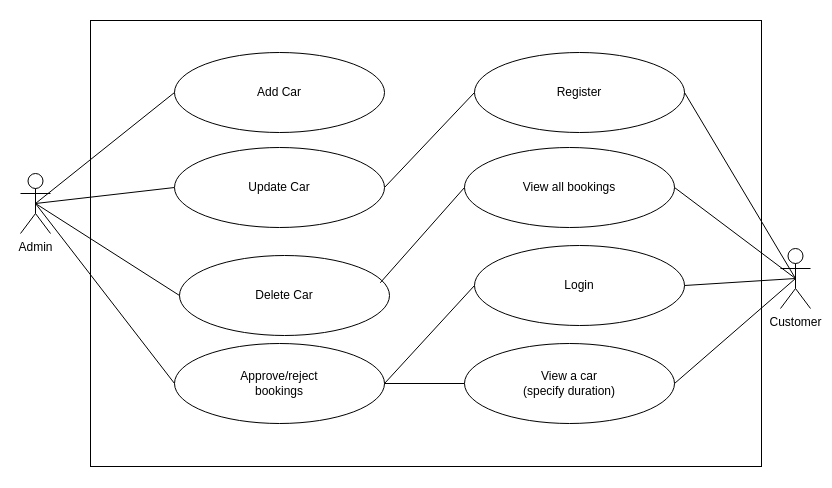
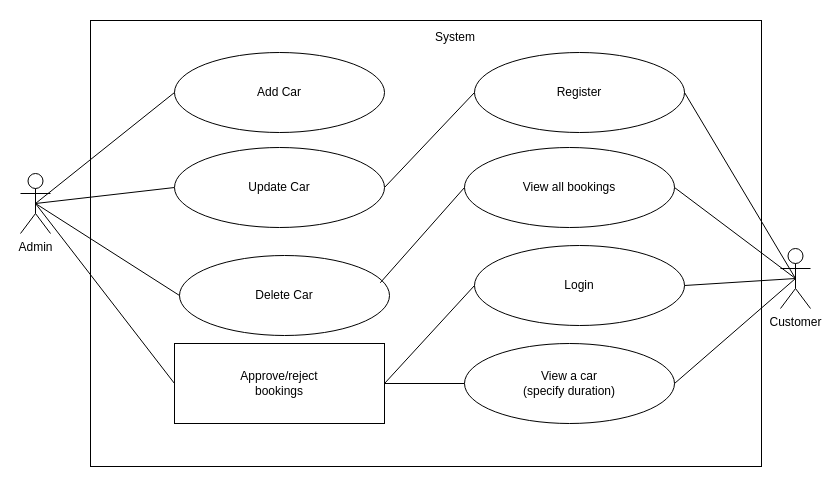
none -> (456, 38)
(280, 384) -> (280, 384)
